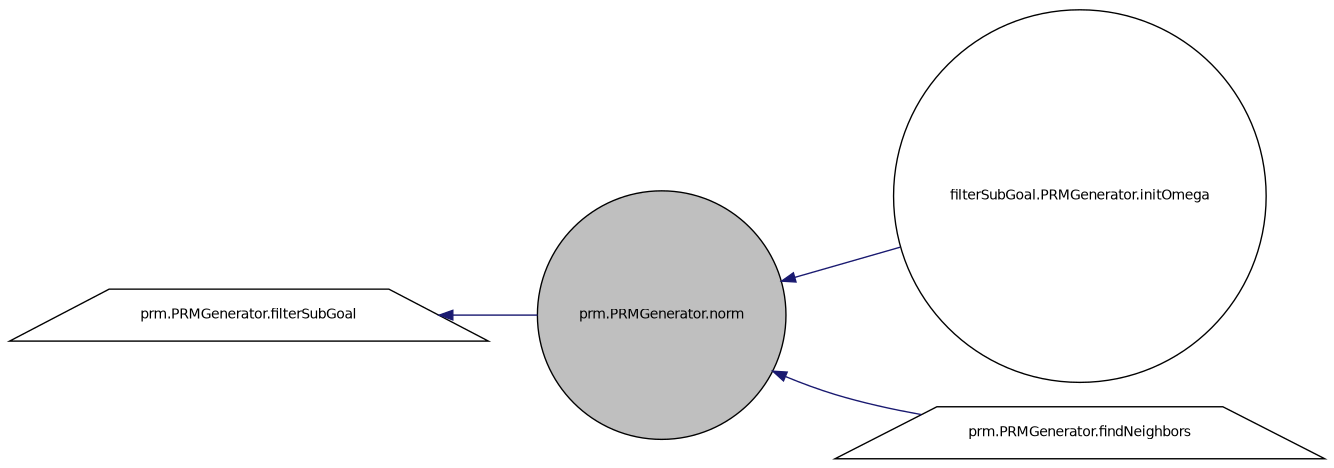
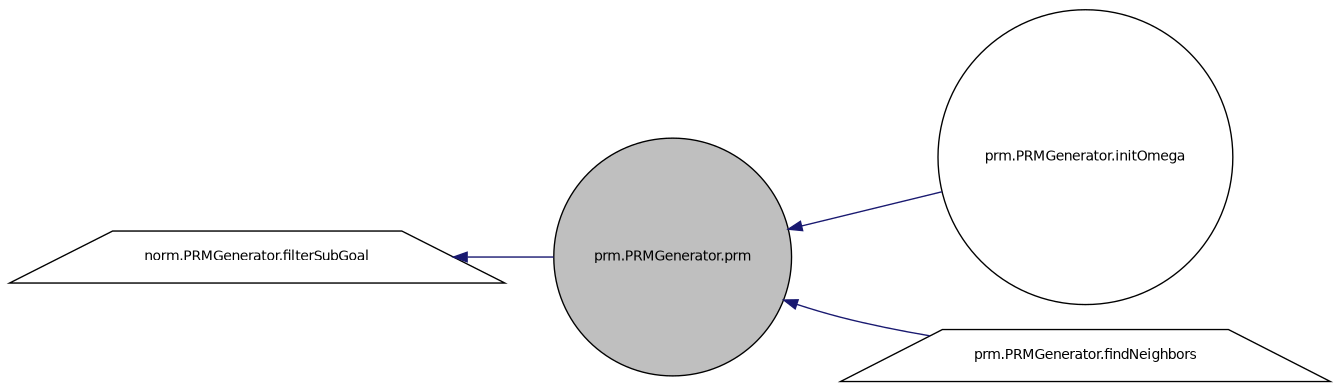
(1080, 196) -> (1085, 157)
(249, 315) -> (257, 257)
(662, 315) -> (673, 257)
